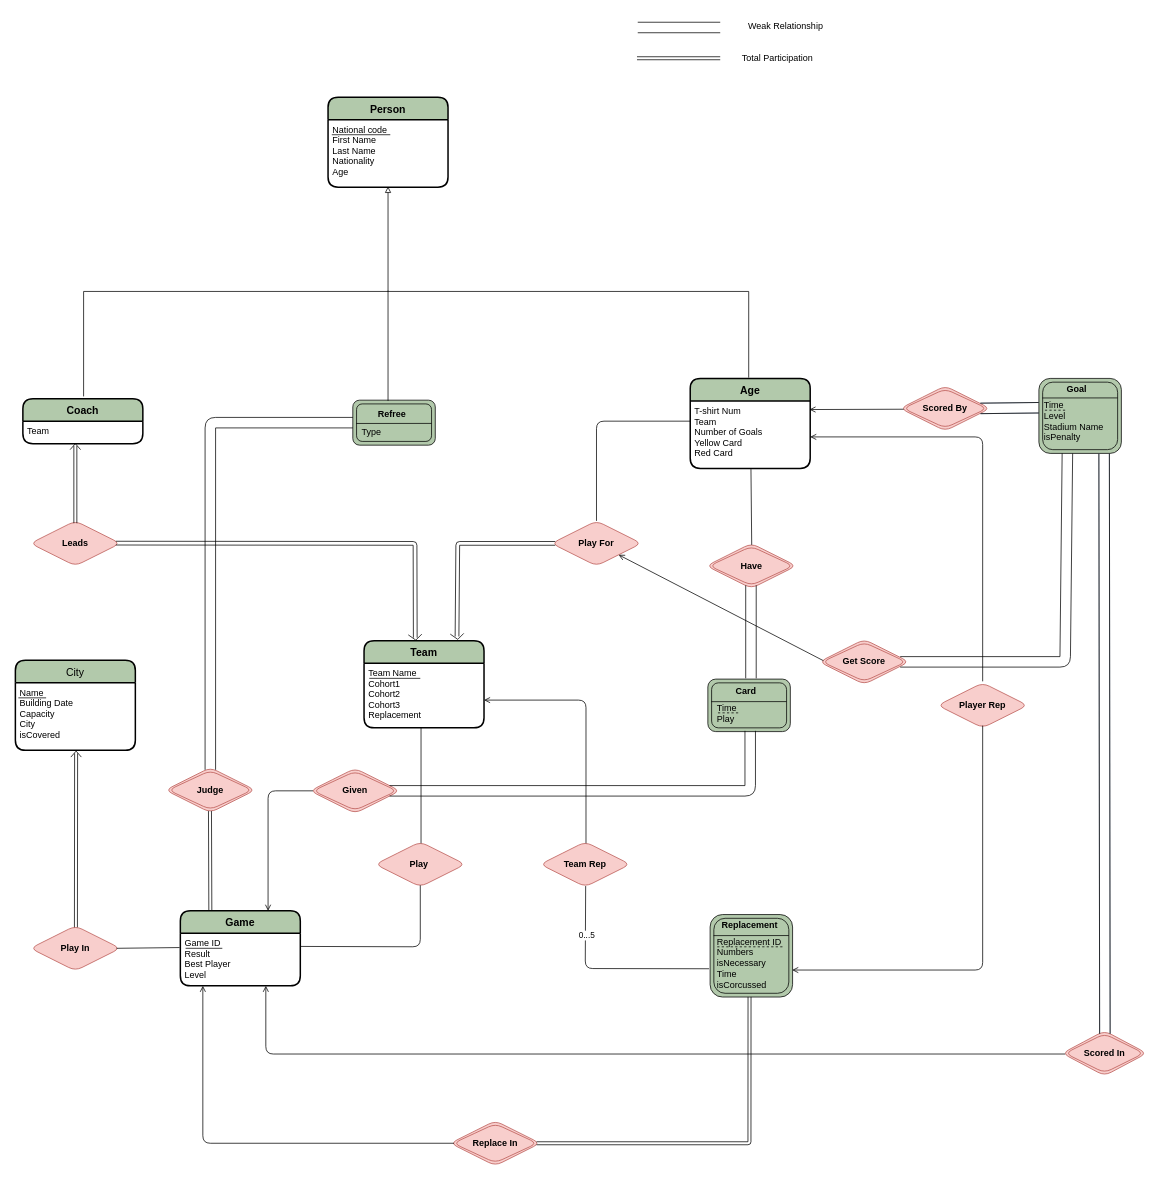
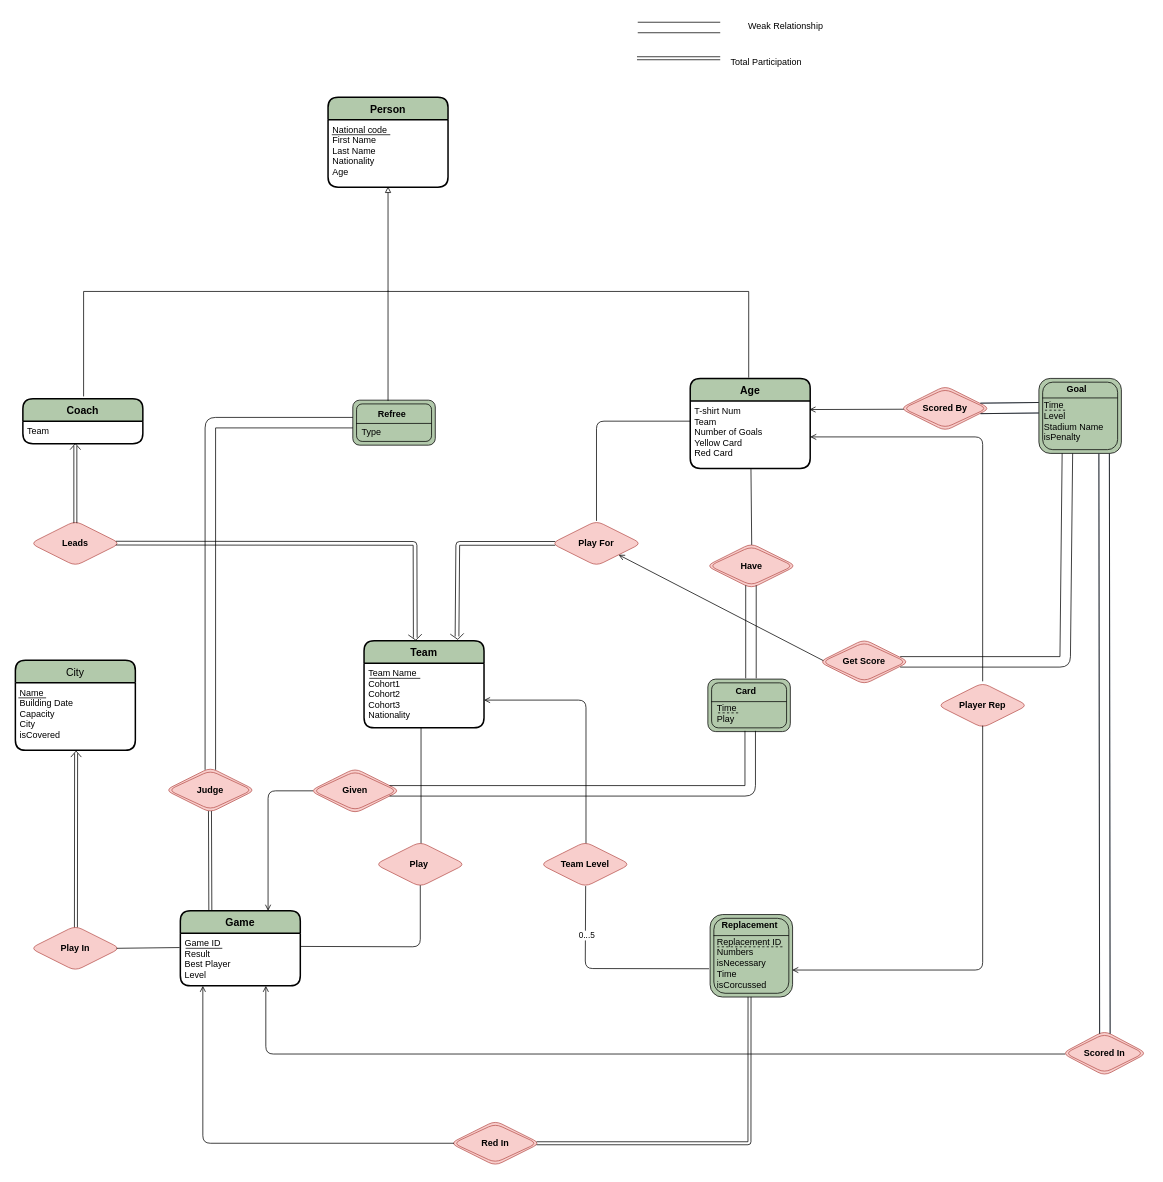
(777, 58) -> (766, 62)
(390, 674) -> (390, 674)
(585, 864) -> (585, 864)
(495, 1143) -> (495, 1143)
